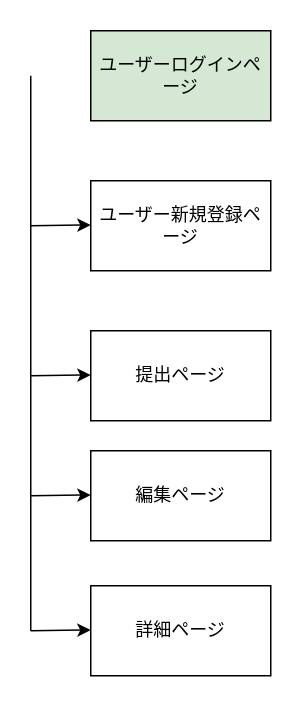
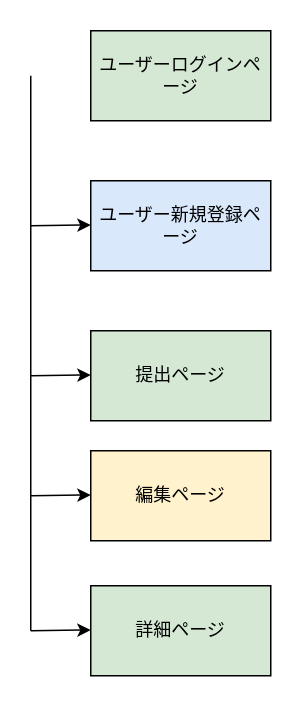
(181, 226) -> (181, 226)
(181, 376) -> (181, 376)
(181, 496) -> (181, 496)
(181, 631) -> (181, 631)
